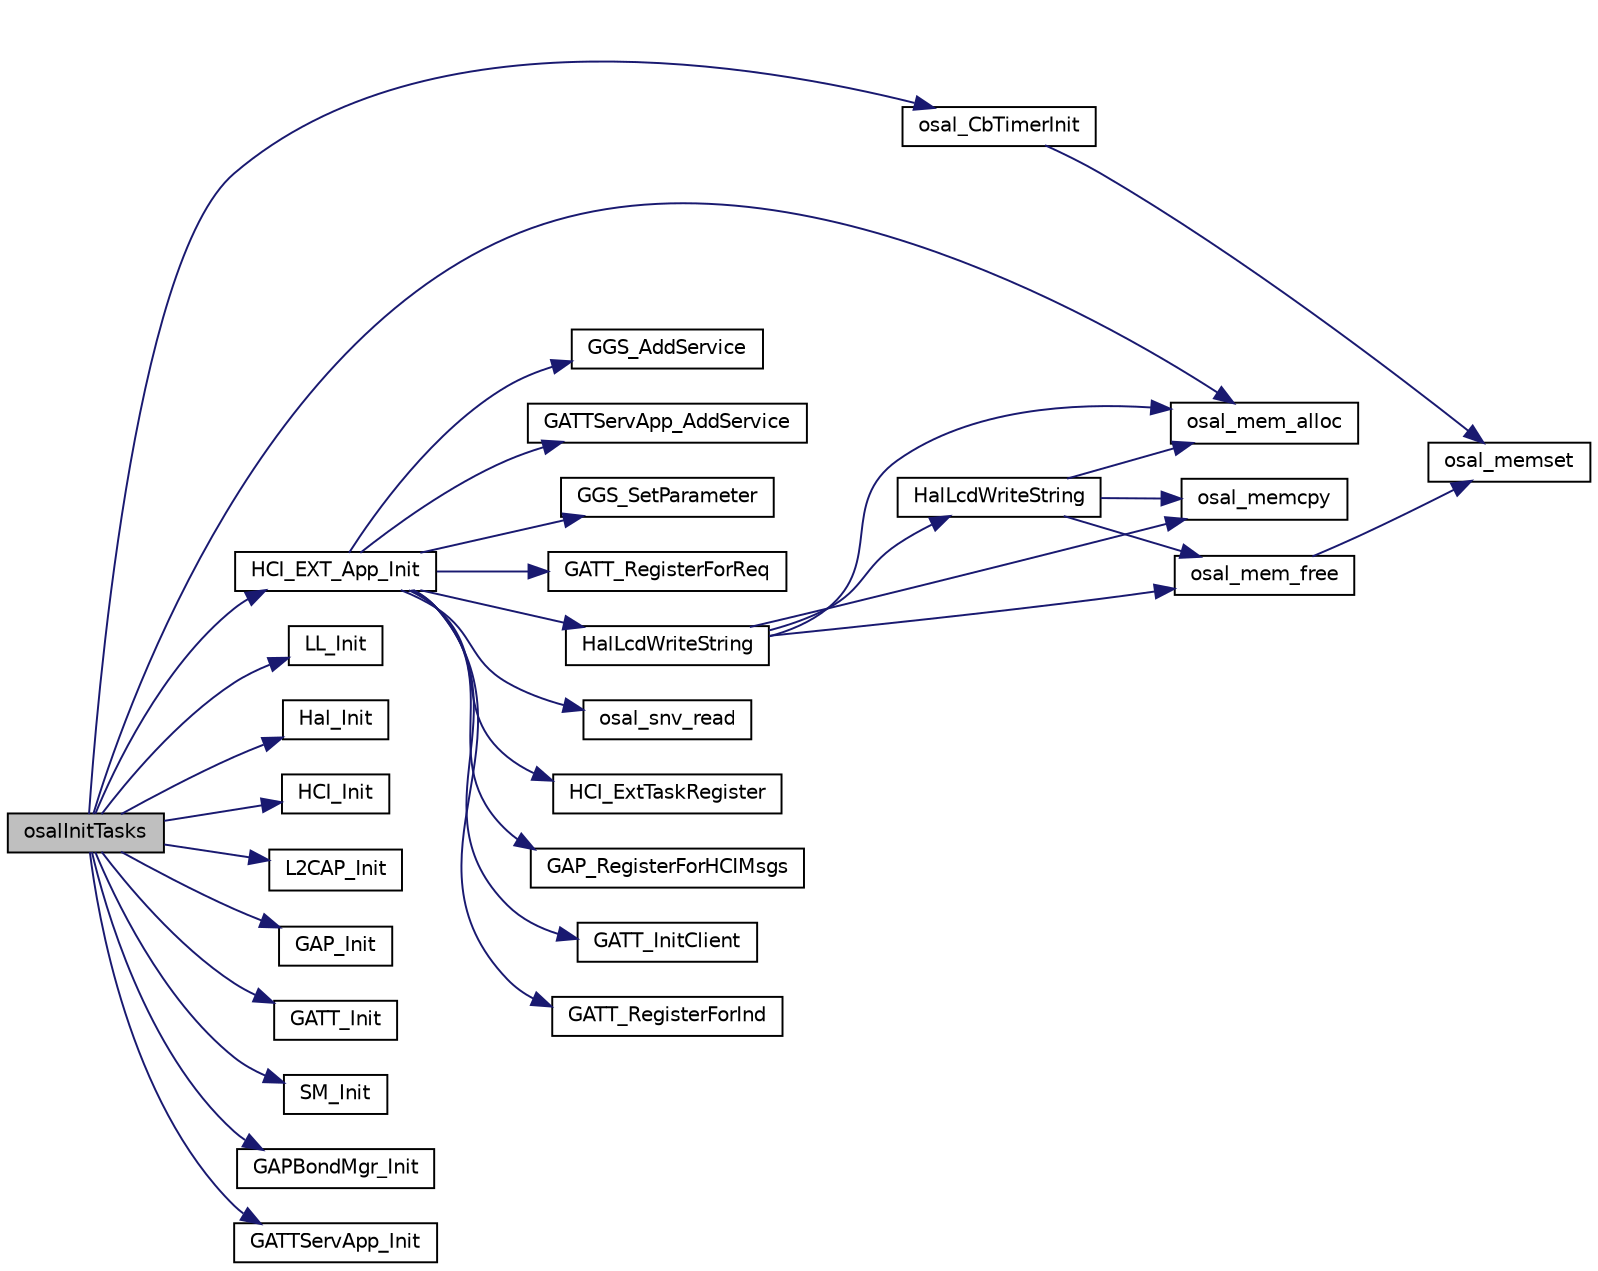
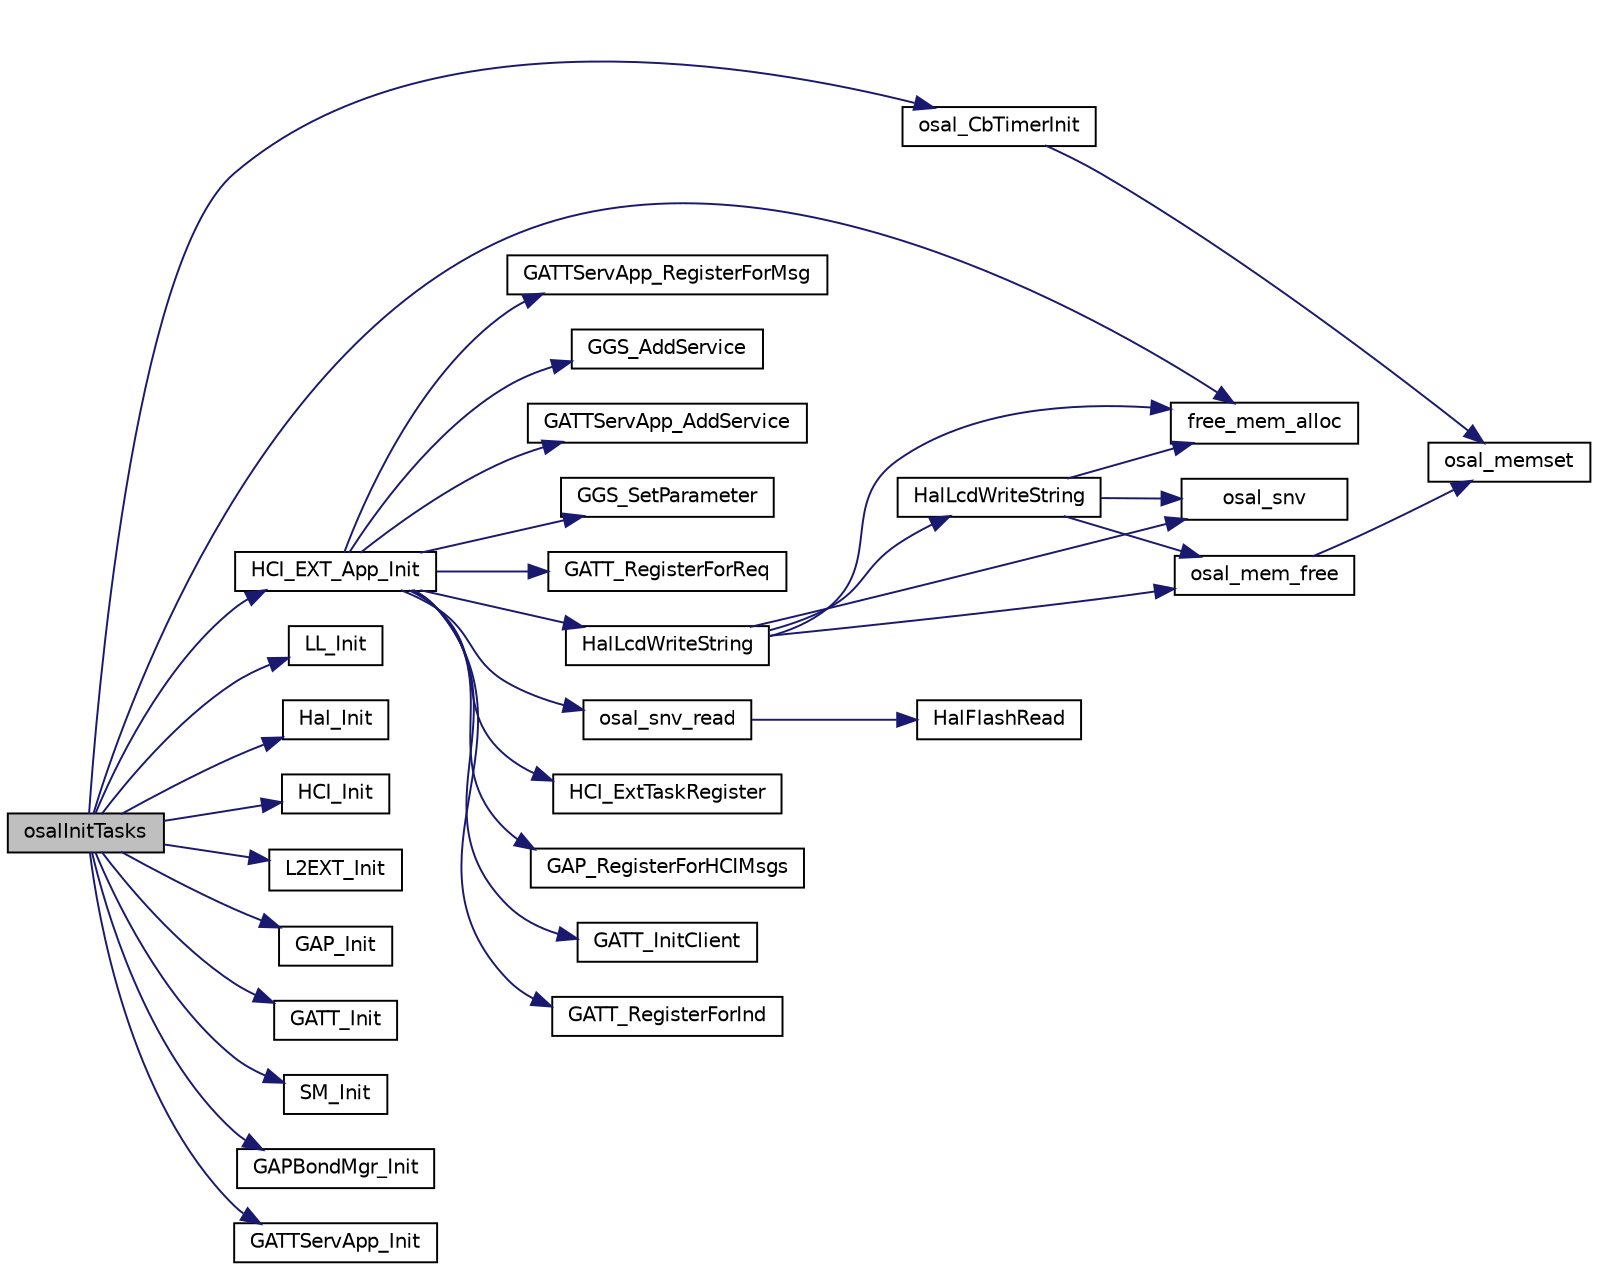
none -> (667, 275)
(1264, 423) -> (1264, 423)
(1264, 499) -> (1264, 499)
none -> (999, 720)
(336, 870) -> (336, 870)
